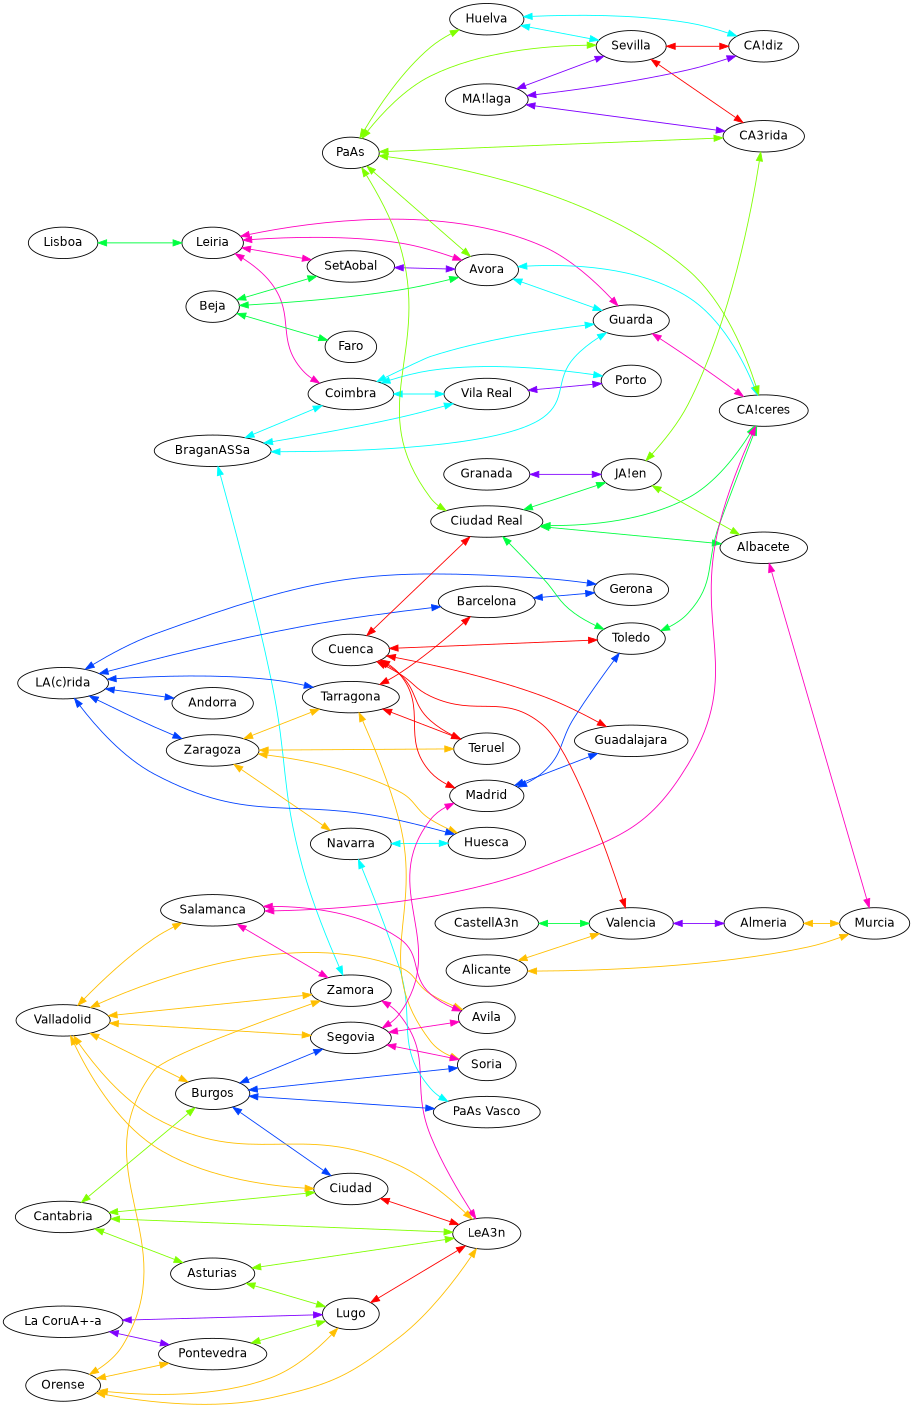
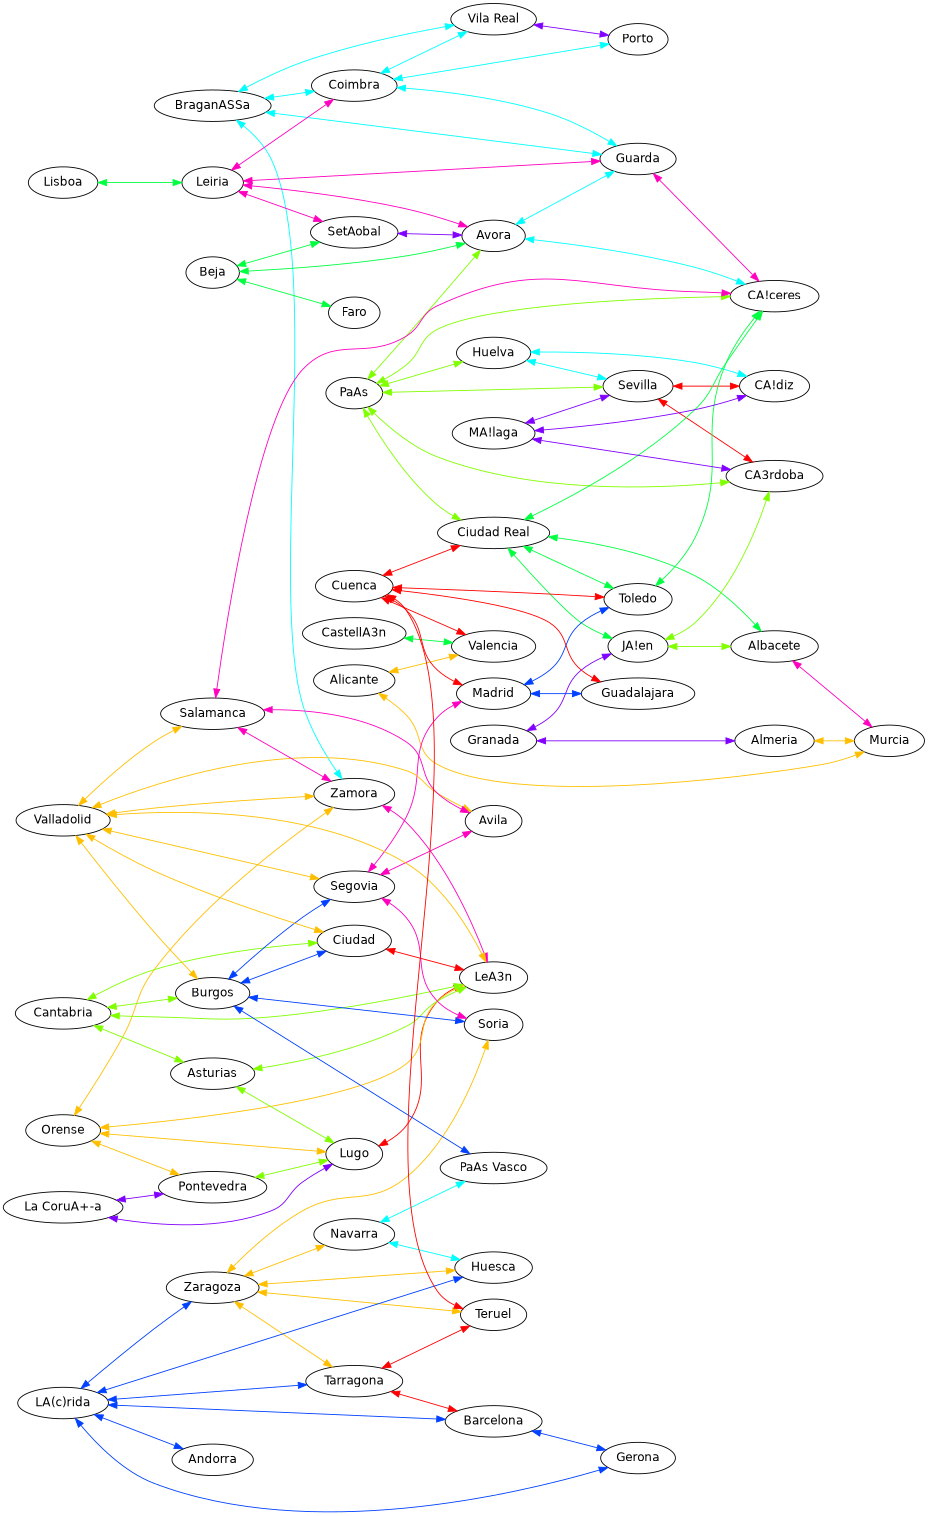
(764, 136) -> (775, 476)
(404, 912) -> (387, 1189)
(699, 923) -> (636, 741)
